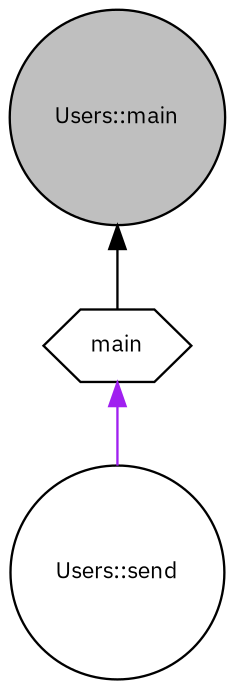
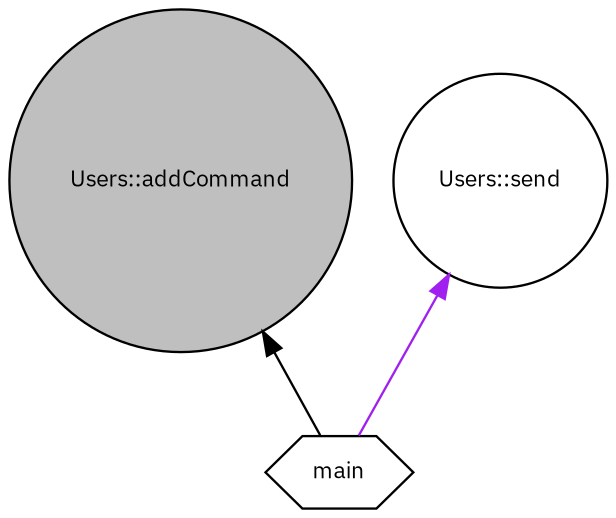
(117, 117) -> (181, 181)
(117, 436) -> (398, 366)
